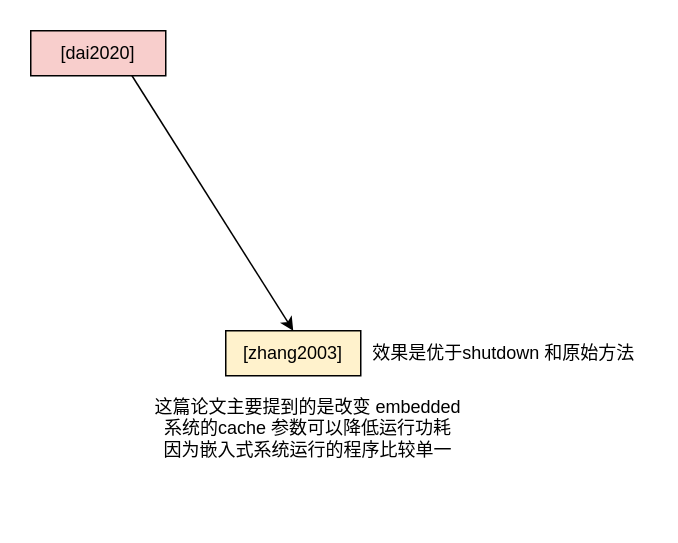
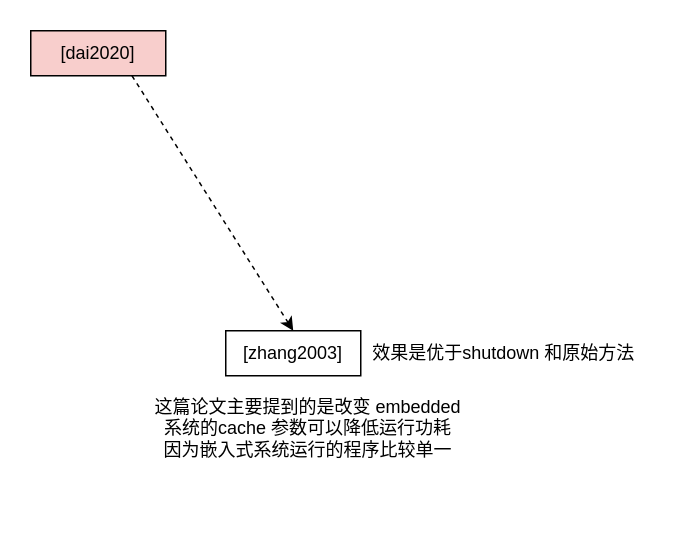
(210, 199) -> (210, 199)
(293, 353) -> (293, 353)
